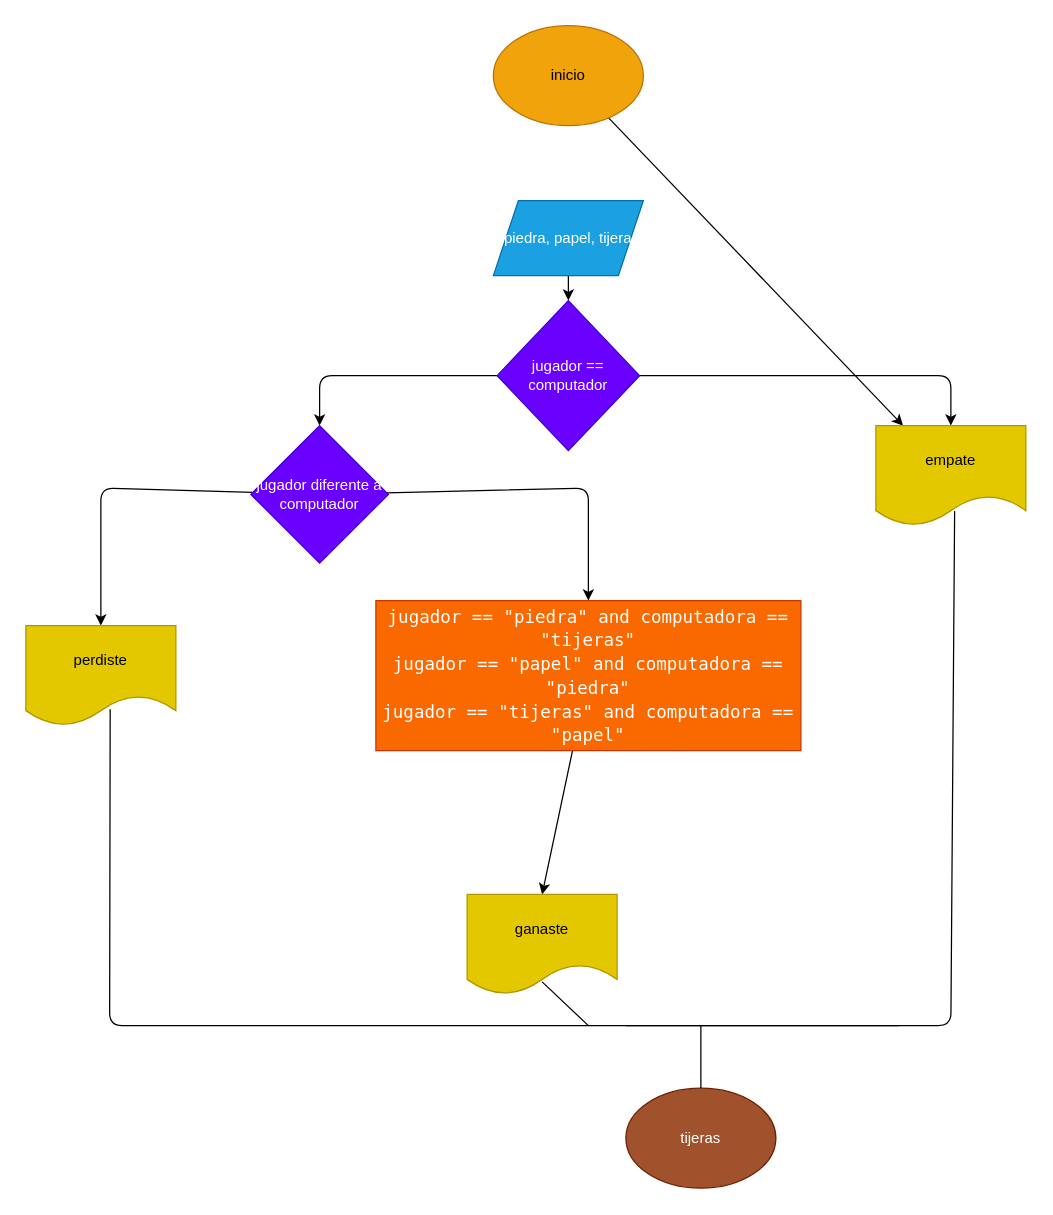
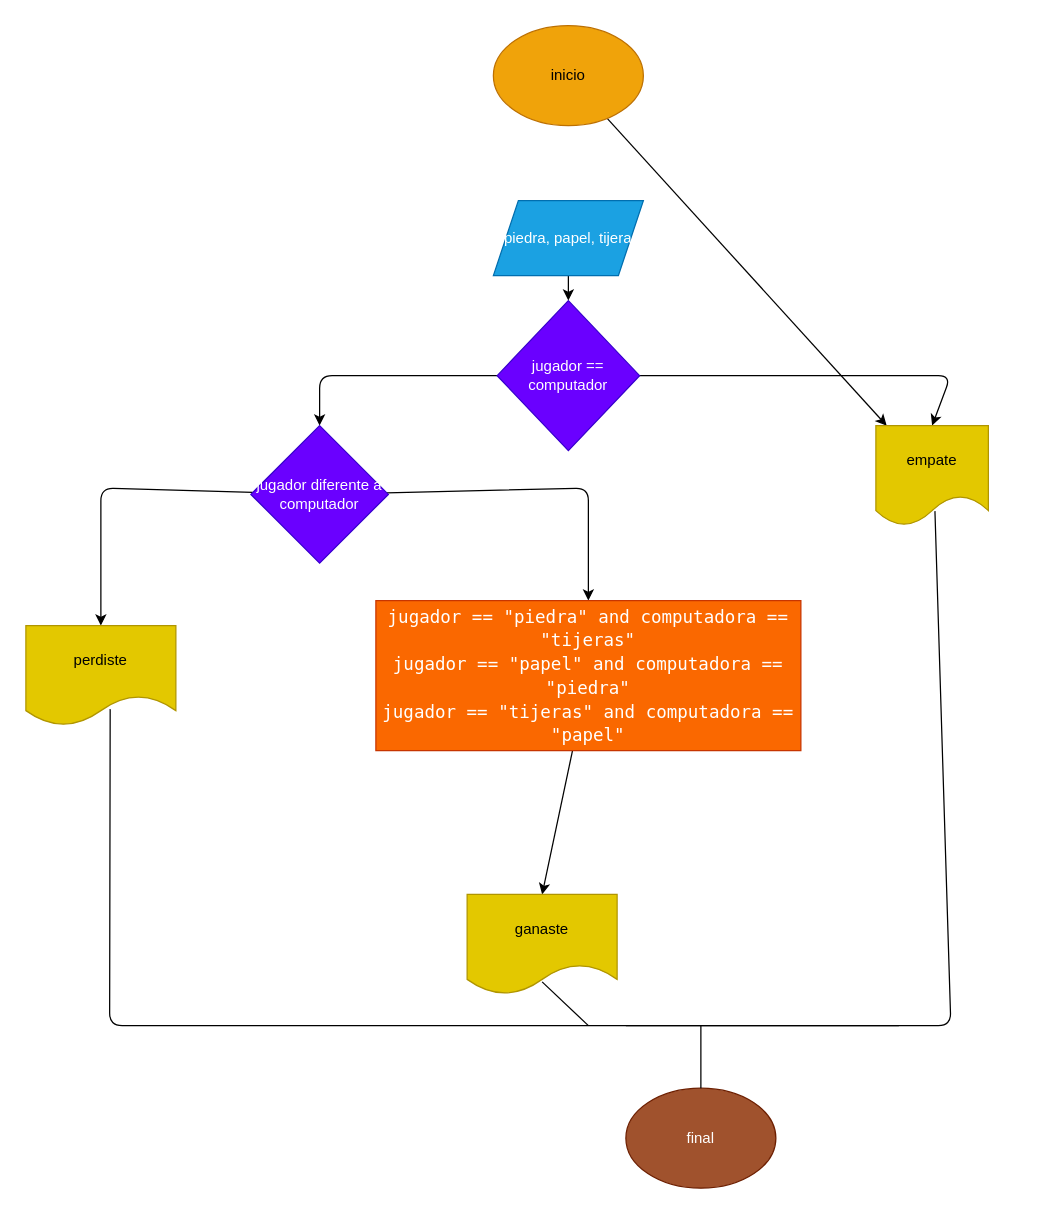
(951, 476) -> (932, 476)
(701, 1138) -> (701, 1138)
